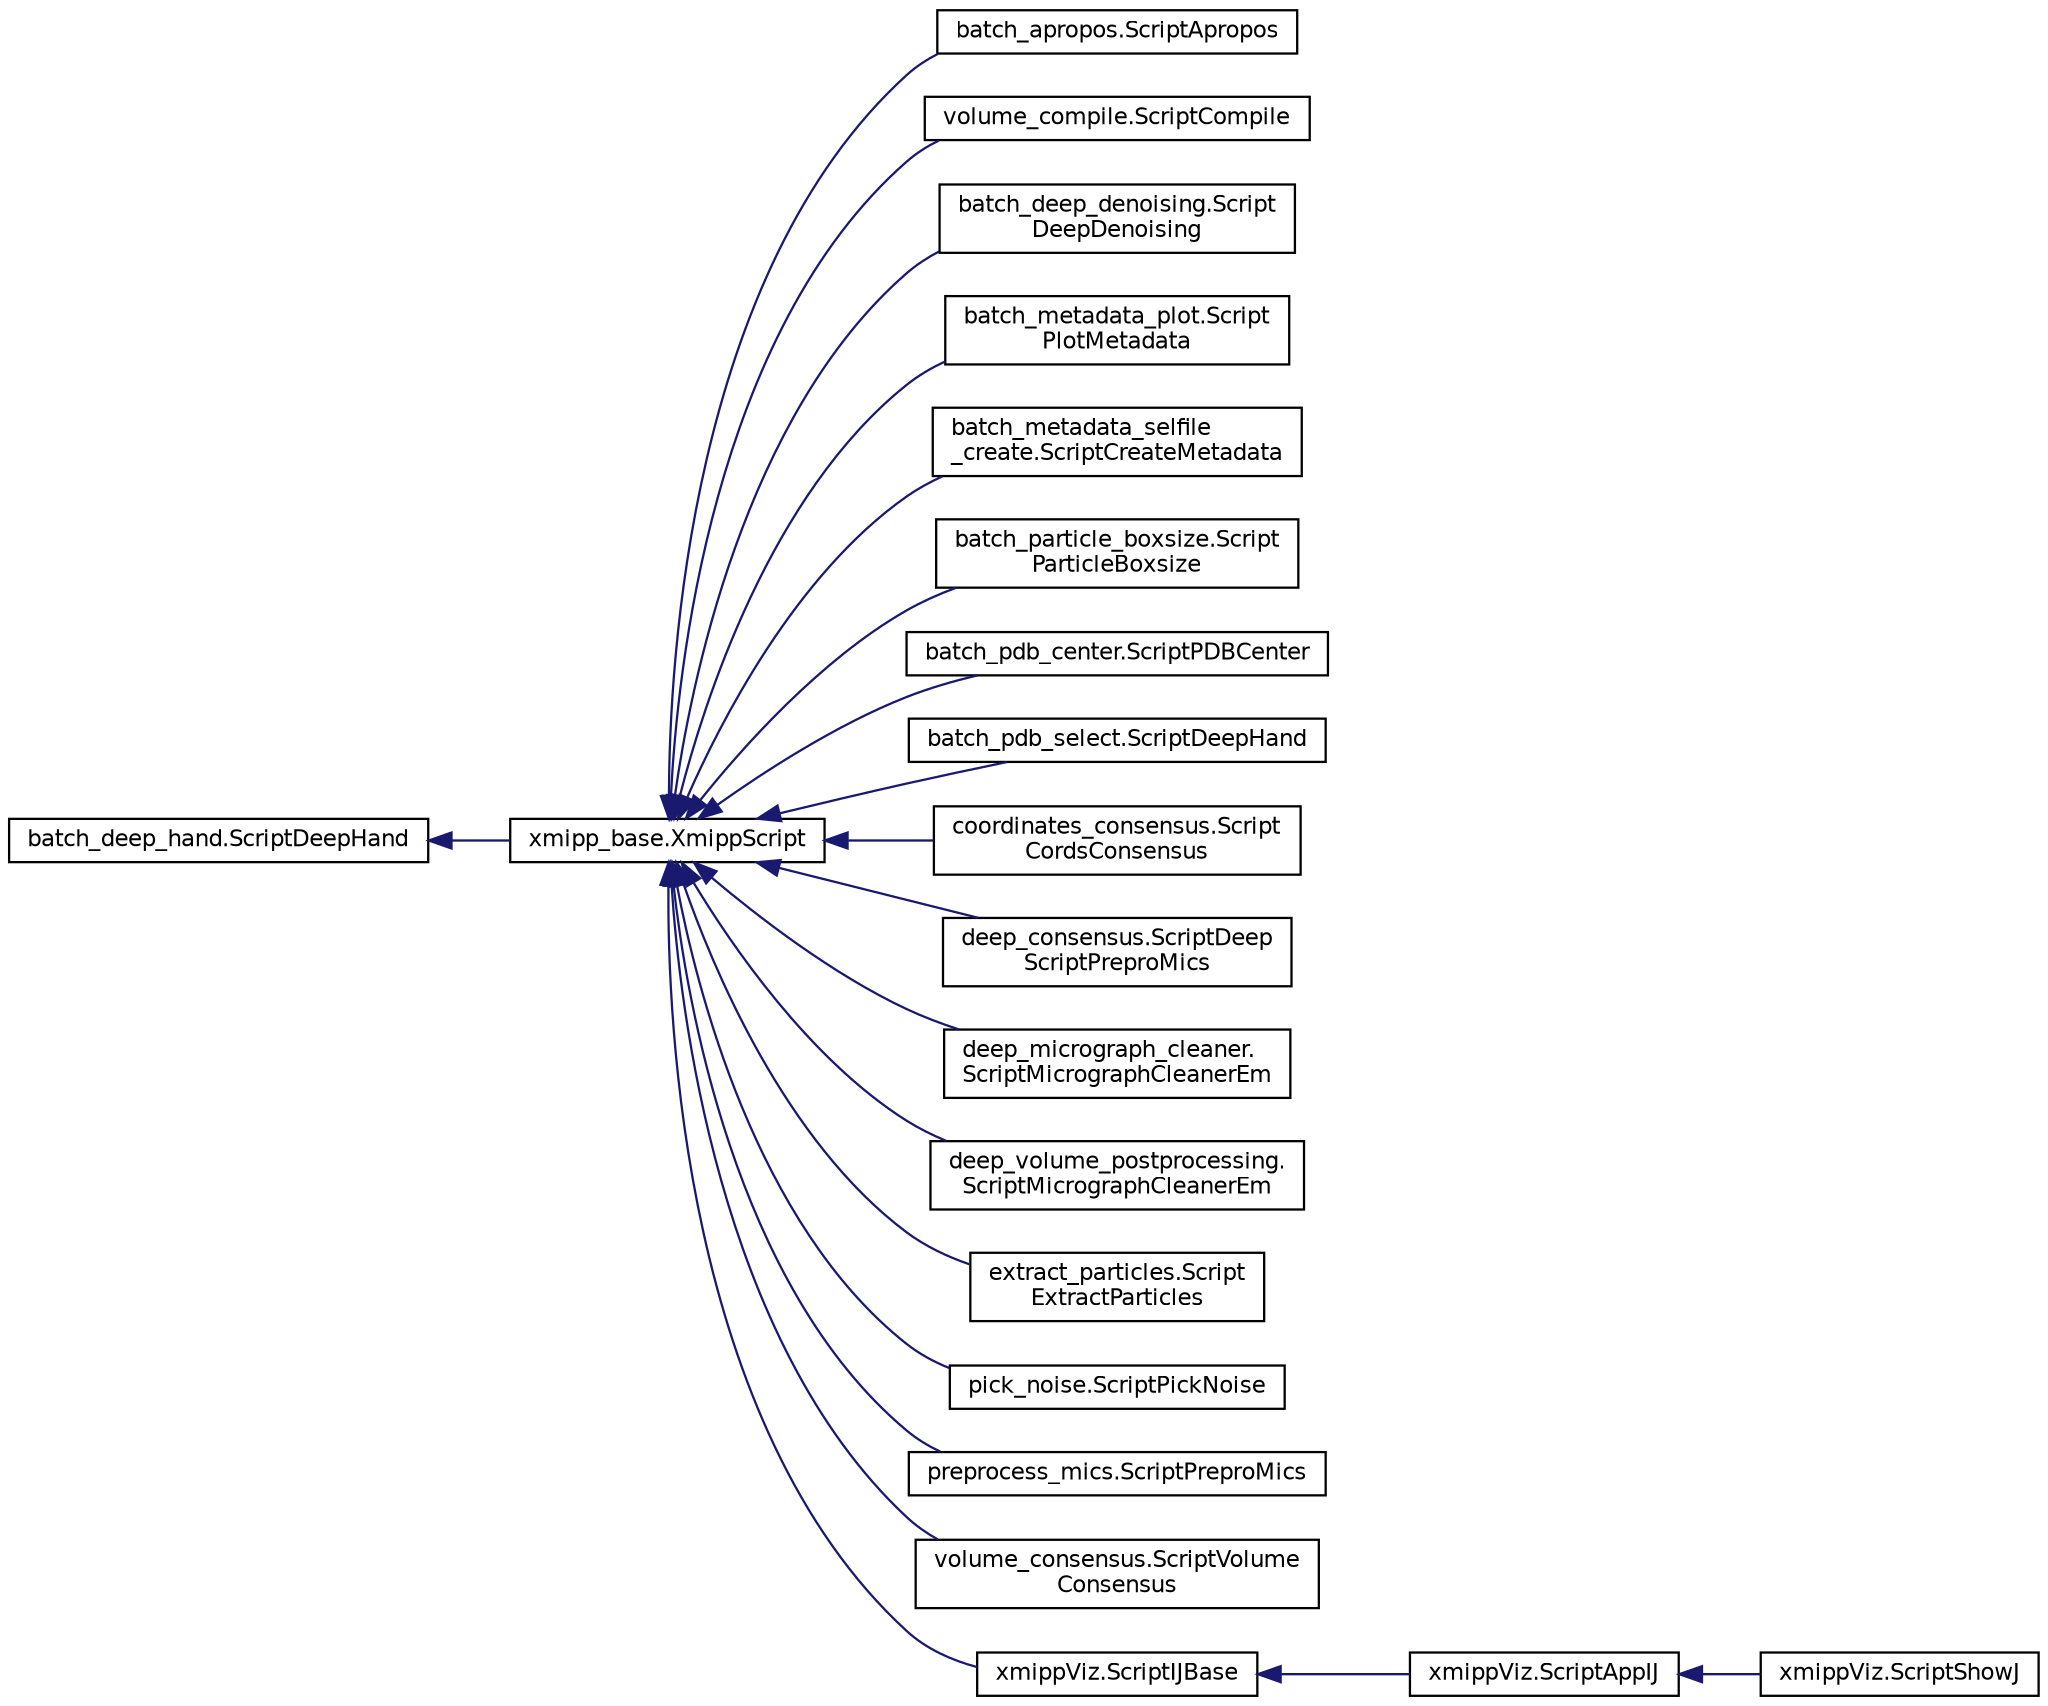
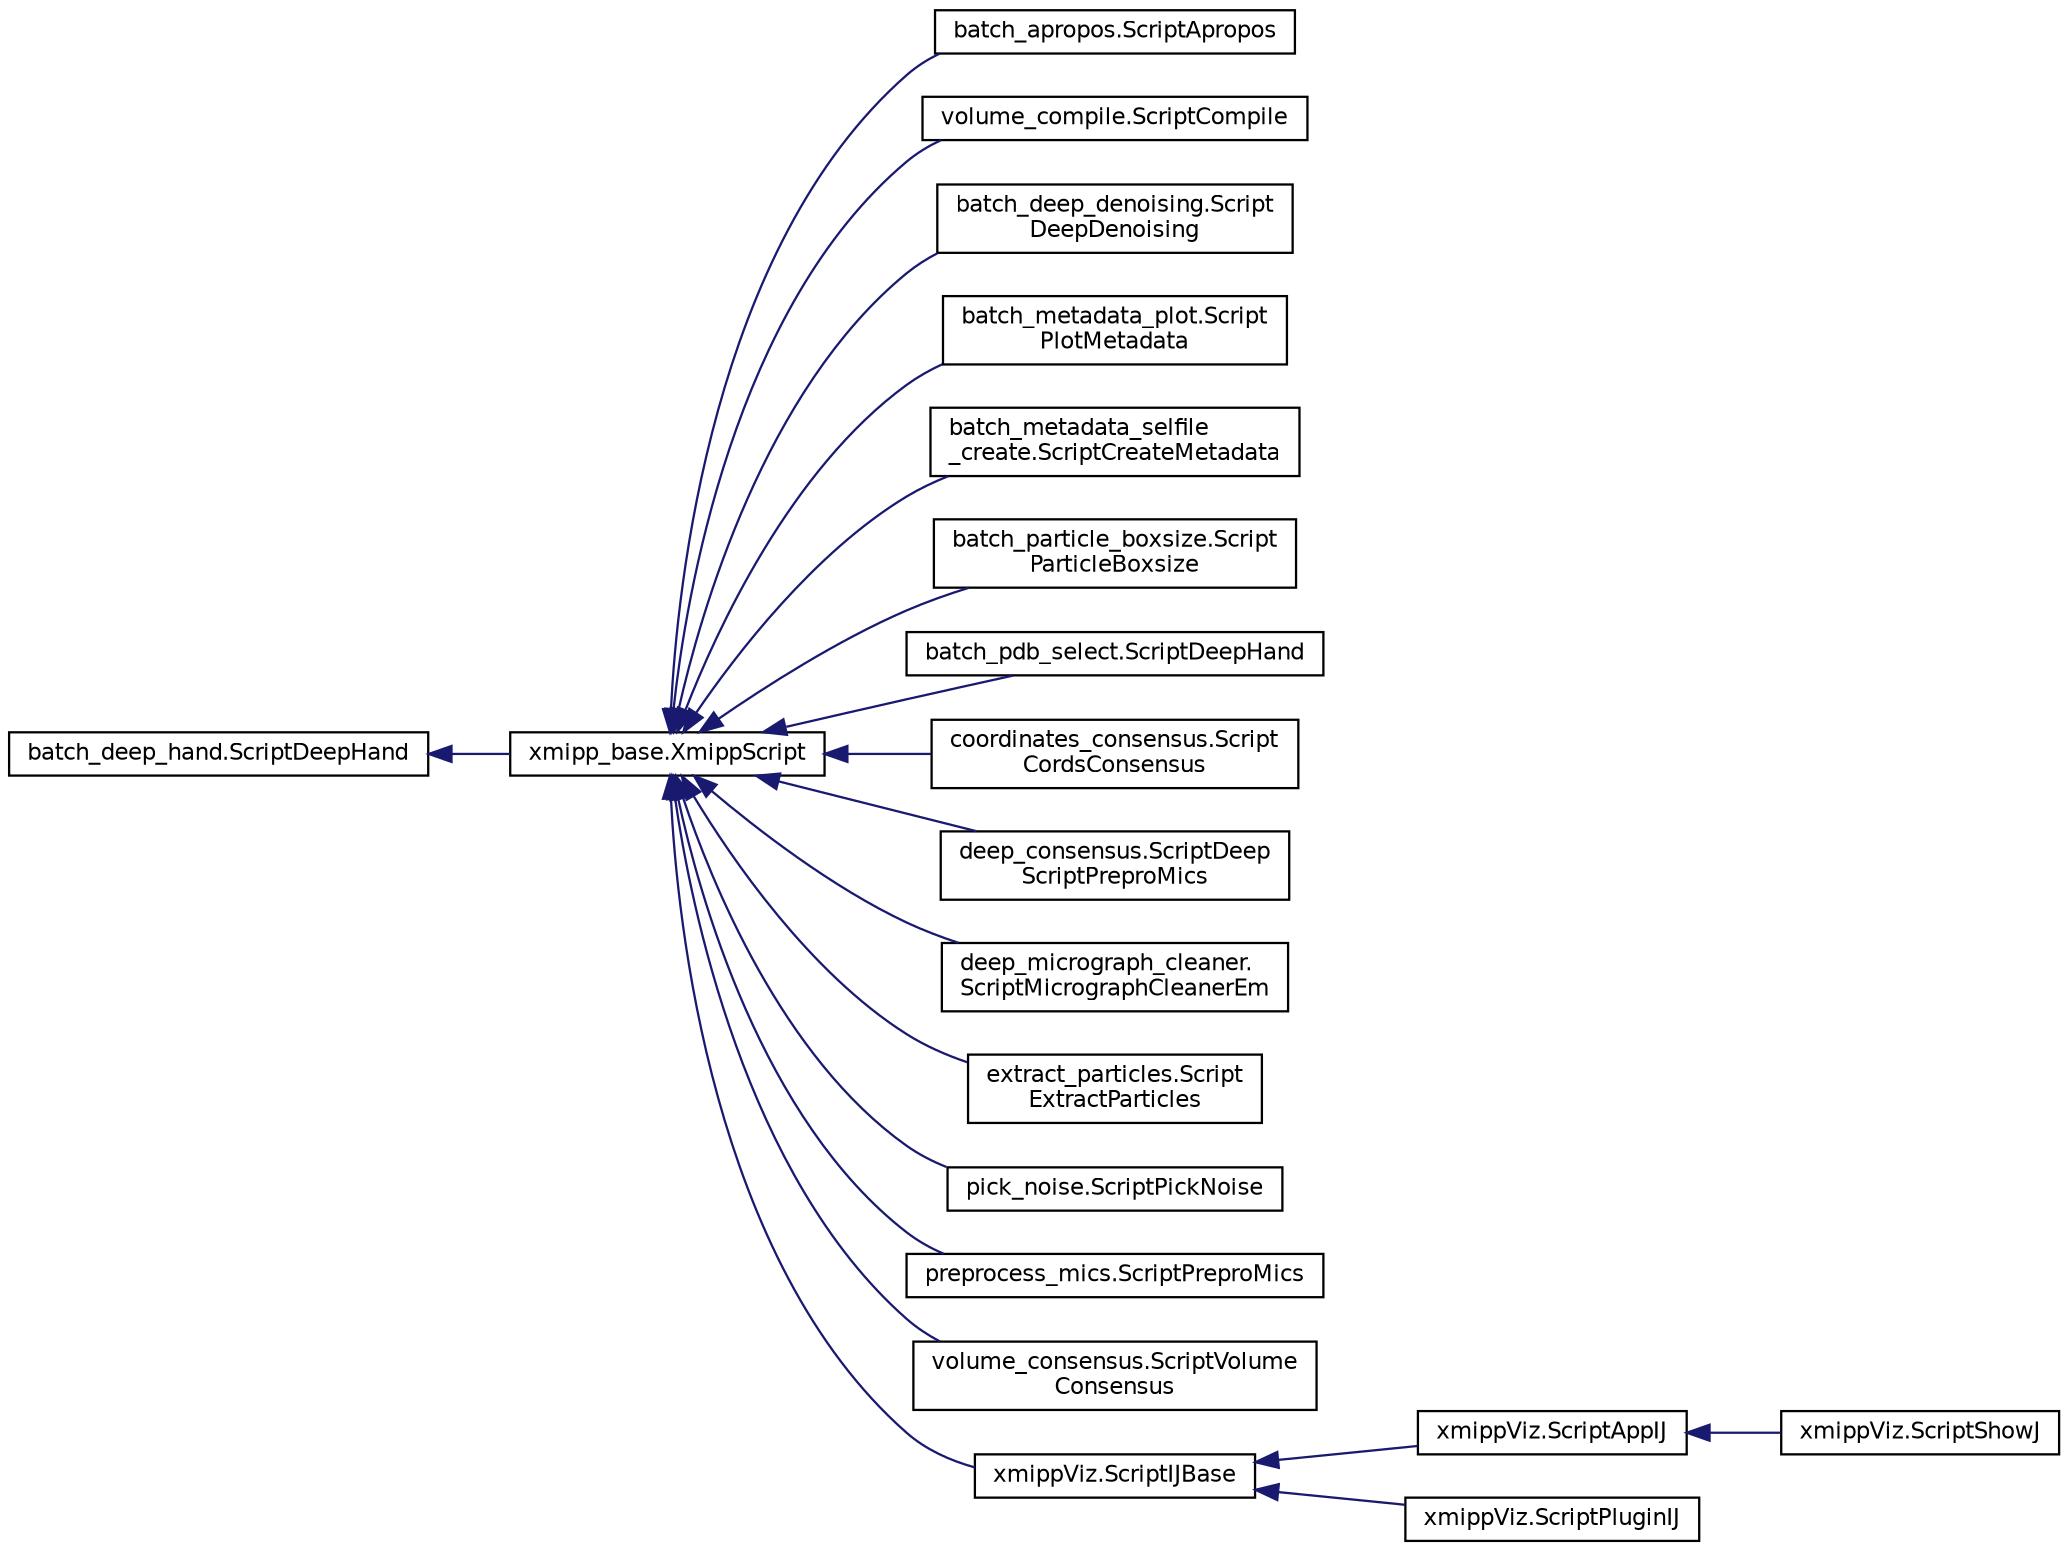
(1117, 654) -> none
(1117, 1175) -> none
none -> (1552, 1519)
